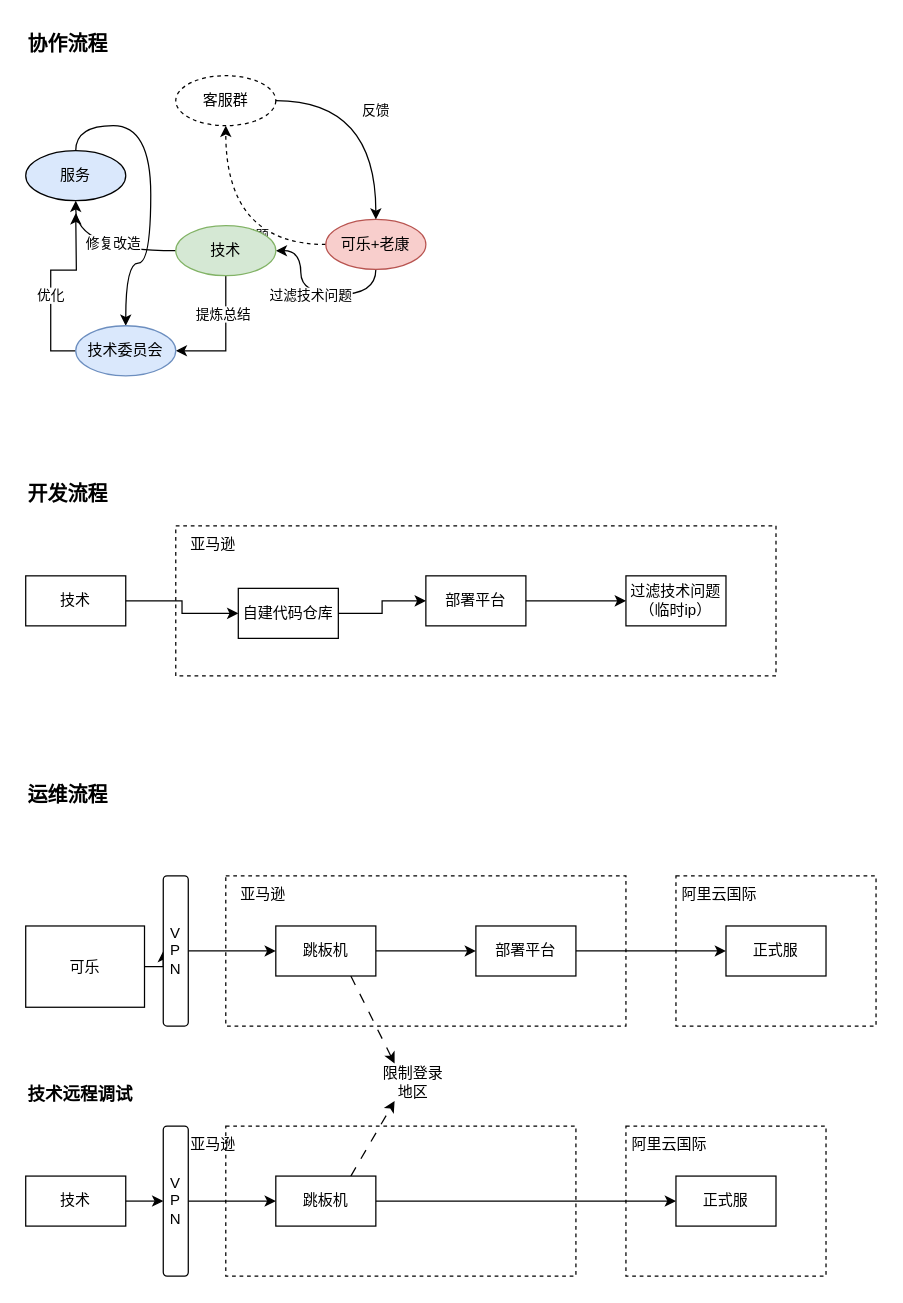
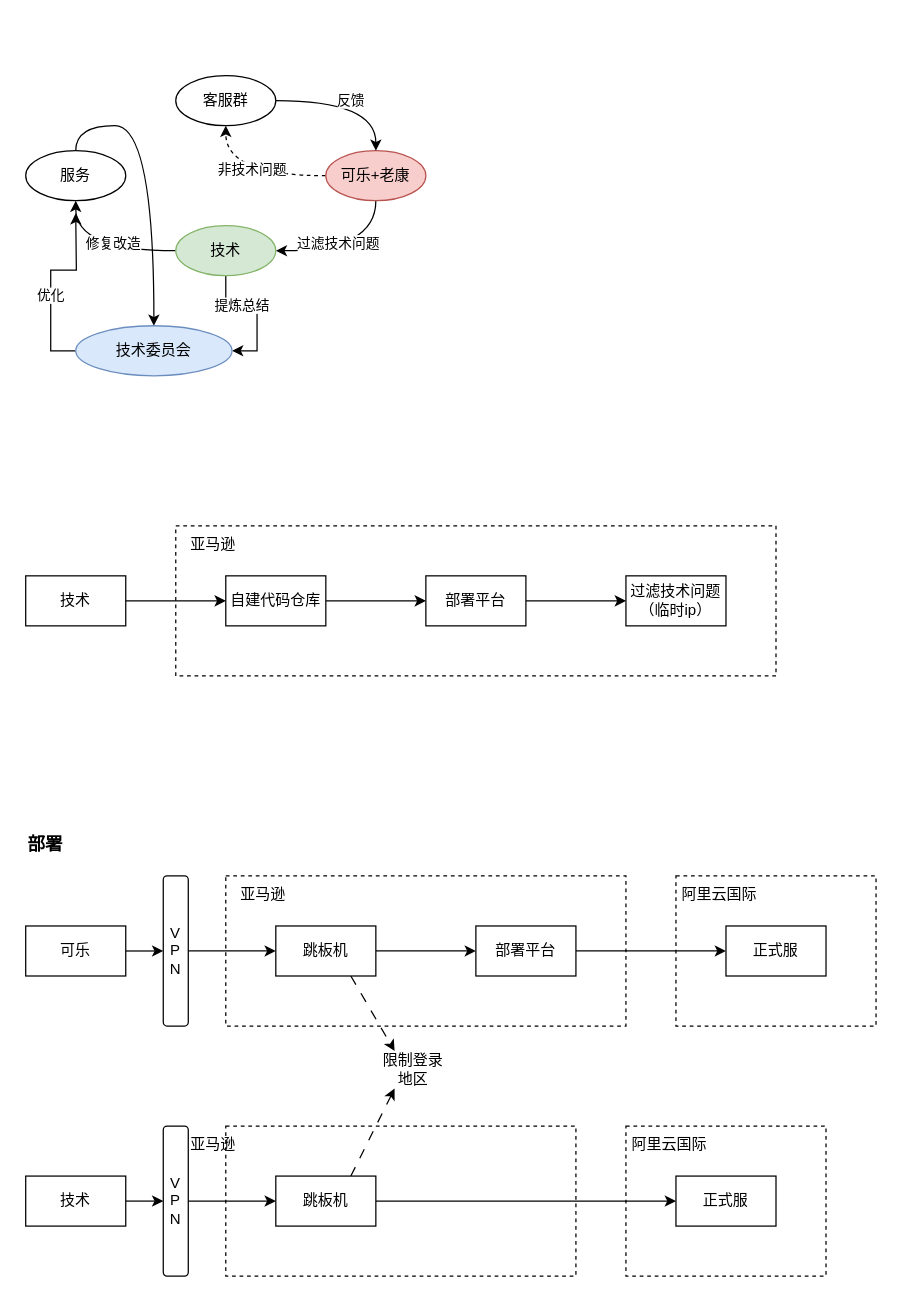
(94, 44) -> none
(226, 101) -> (226, 101)
(76, 176) -> (76, 176)
(376, 244) -> (376, 176)
(126, 351) -> (154, 351)
(94, 494) -> none
(288, 613) -> (276, 601)
(94, 794) -> none
none -> (94, 844)
(85, 966) -> (76, 951)
(413, 1082) -> (413, 1069)
(94, 1094) -> none
